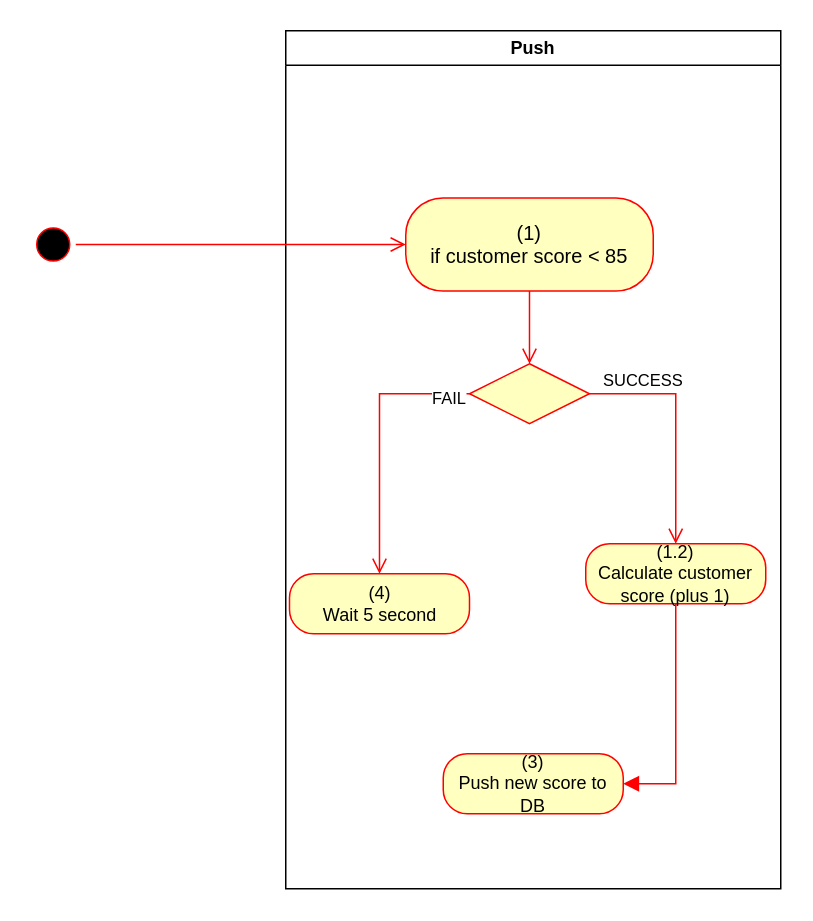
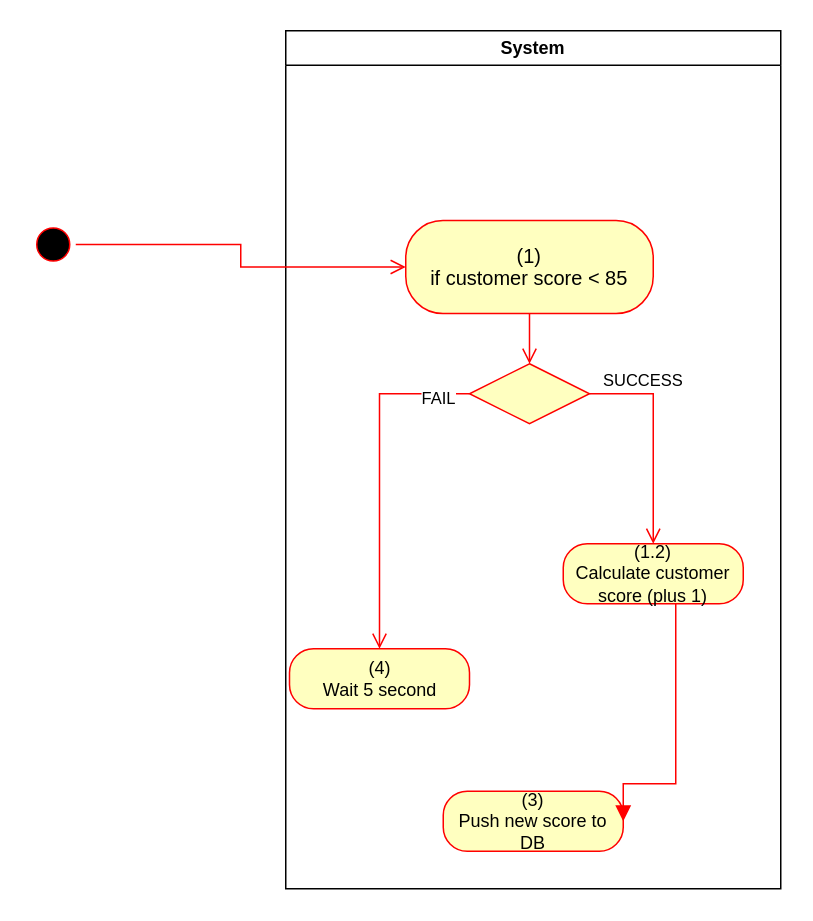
(533, 49) -> (533, 49)
(530, 245) -> (530, 267)
(676, 574) -> (653, 574)
(380, 604) -> (380, 679)
(533, 784) -> (533, 821)
